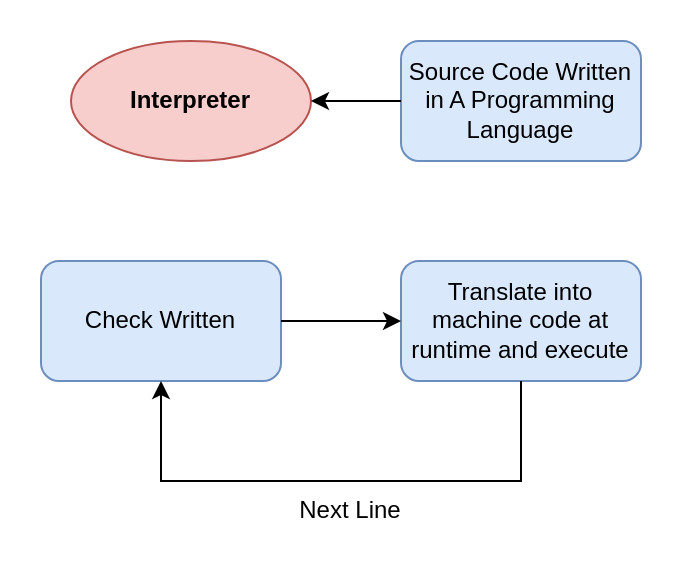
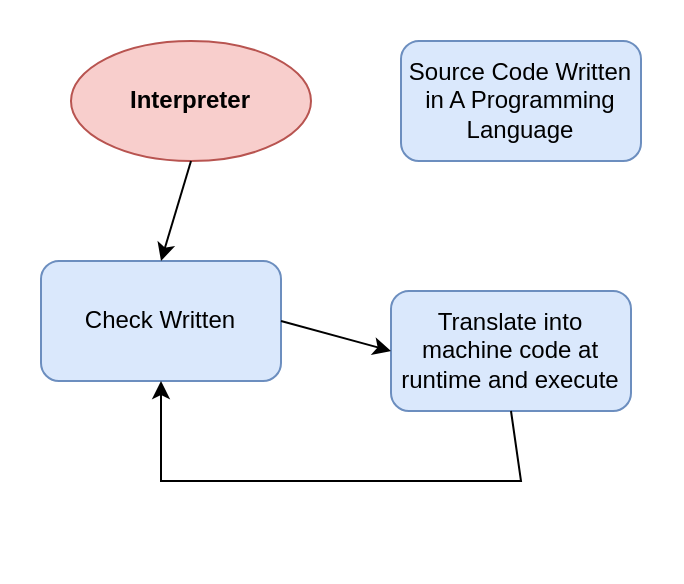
(363, 101) -> none
none -> (178, 204)
(521, 321) -> (511, 351)
(351, 511) -> none
